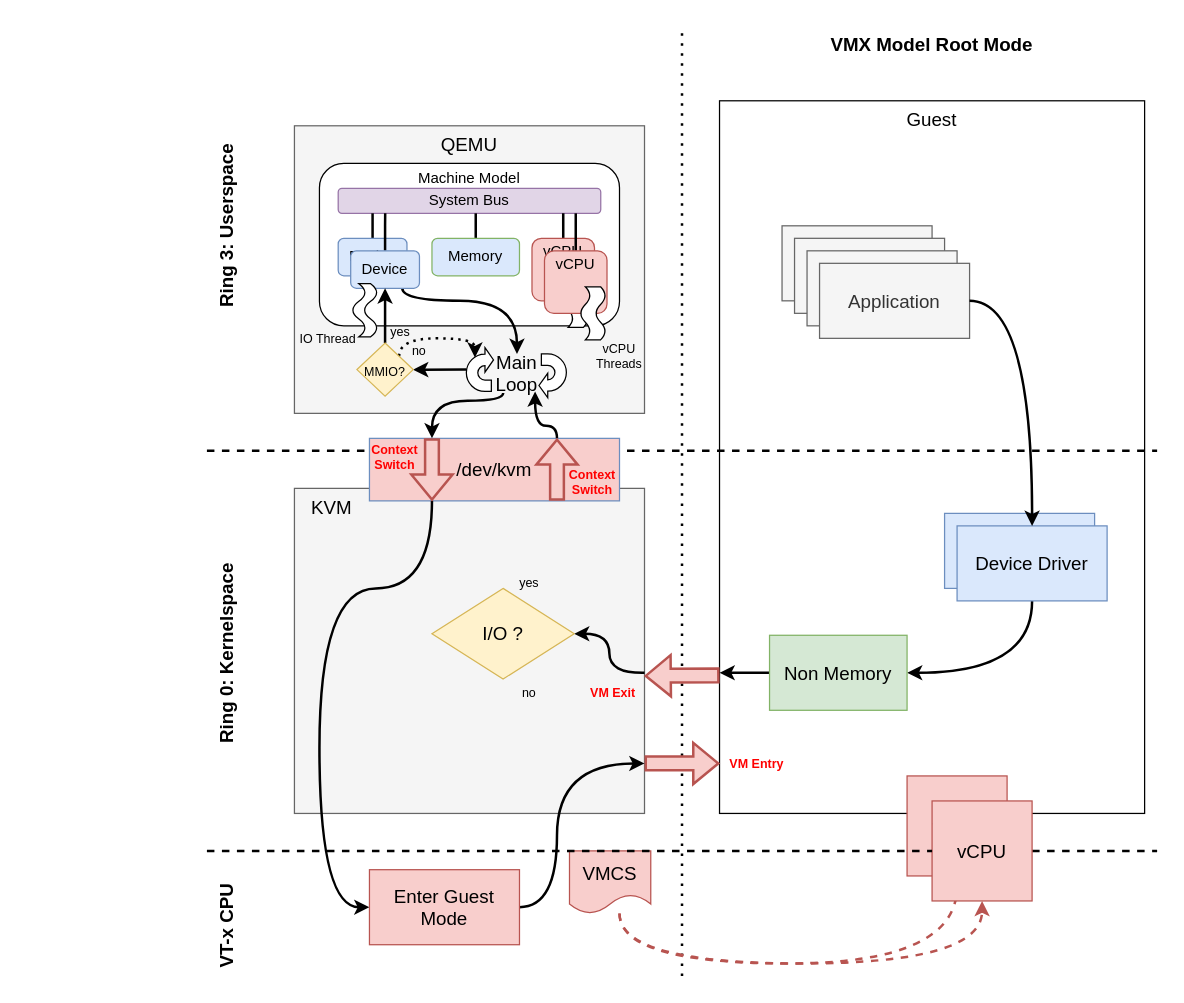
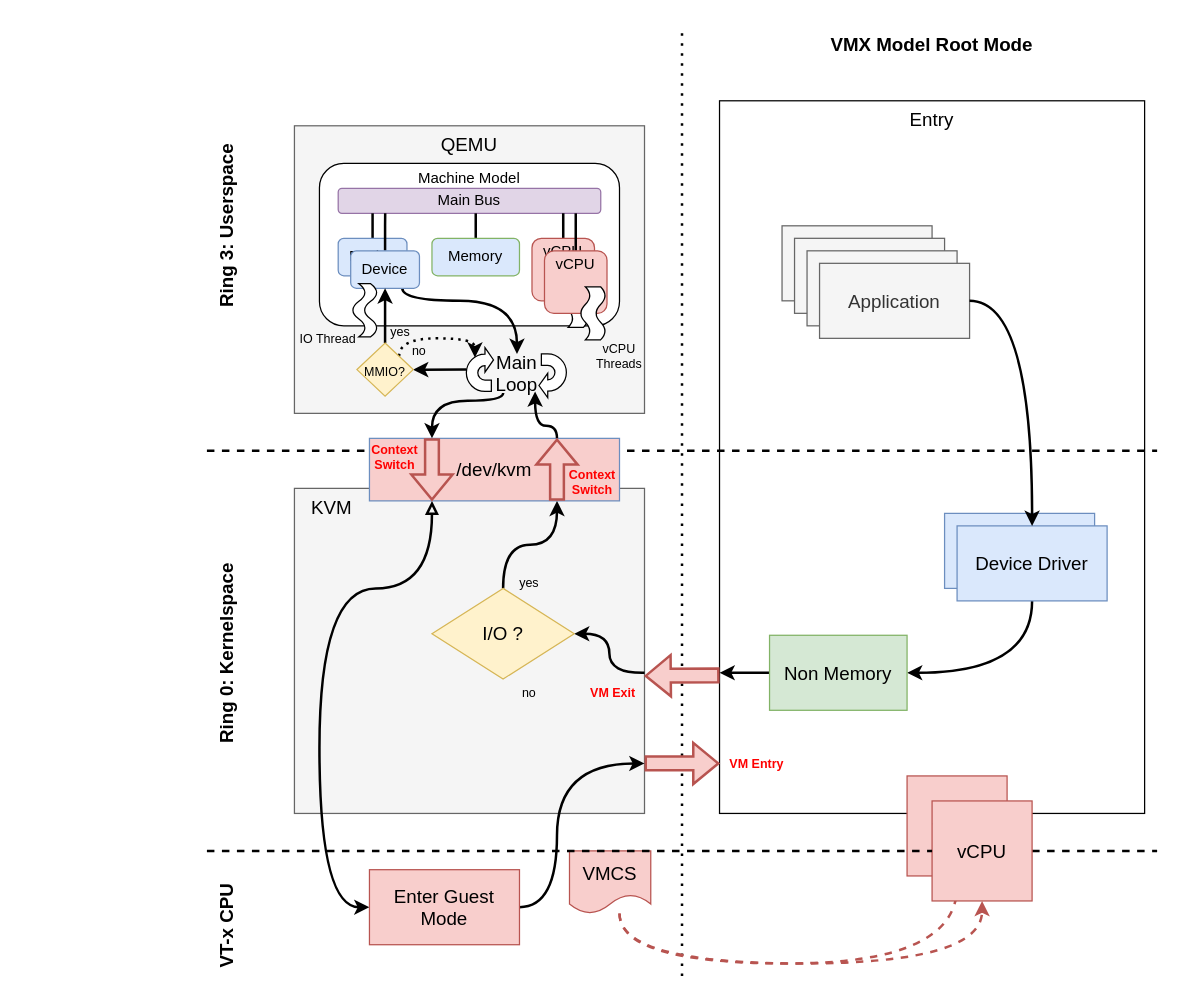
(932, 119) -> (932, 119)
(469, 201) -> (469, 201)
none -> (526, 545)
(425, 551) -> (424, 558)
